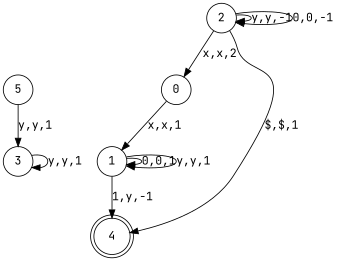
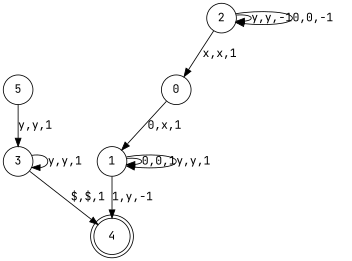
(220, 54) -> (220, 54)
(165, 126) -> (165, 126)
(249, 150) -> (61, 195)
